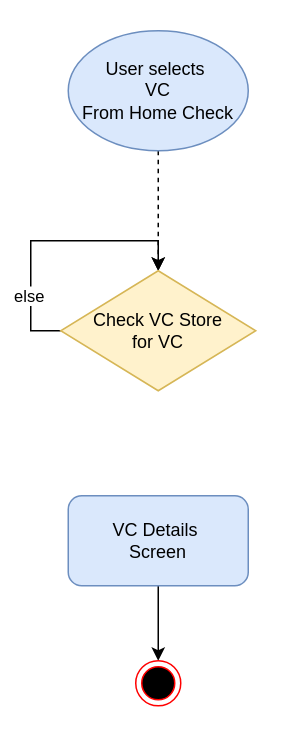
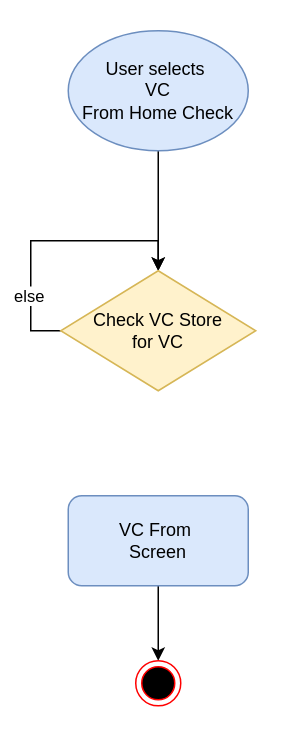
(158, 195) -> (158, 195)
(158, 541) -> (158, 541)
